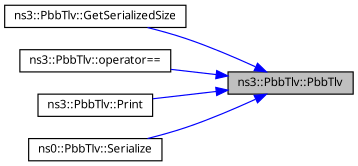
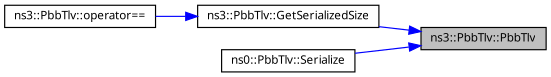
(194, 72) -> (171, 16)
(95, 105) -> none
